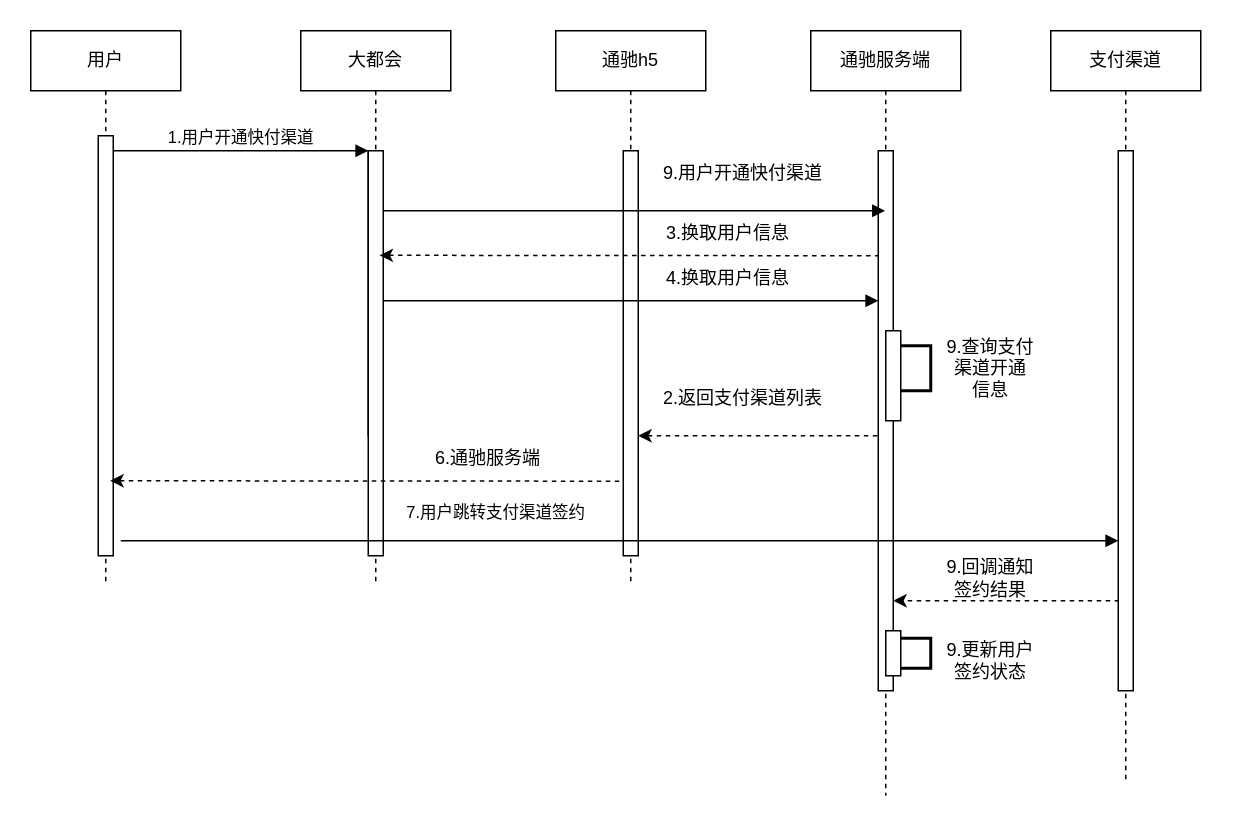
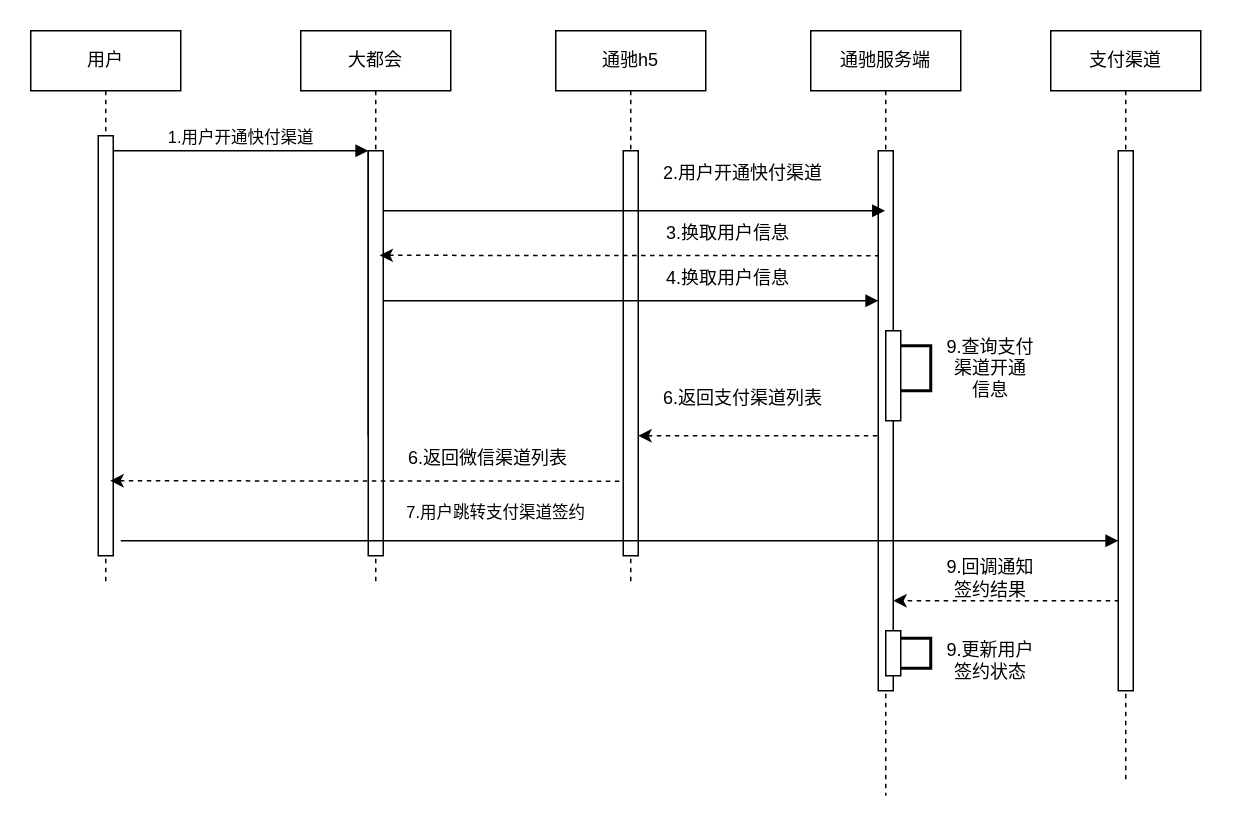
(743, 173) -> (743, 173)
(743, 398) -> (743, 398)
(488, 458) -> (488, 458)
